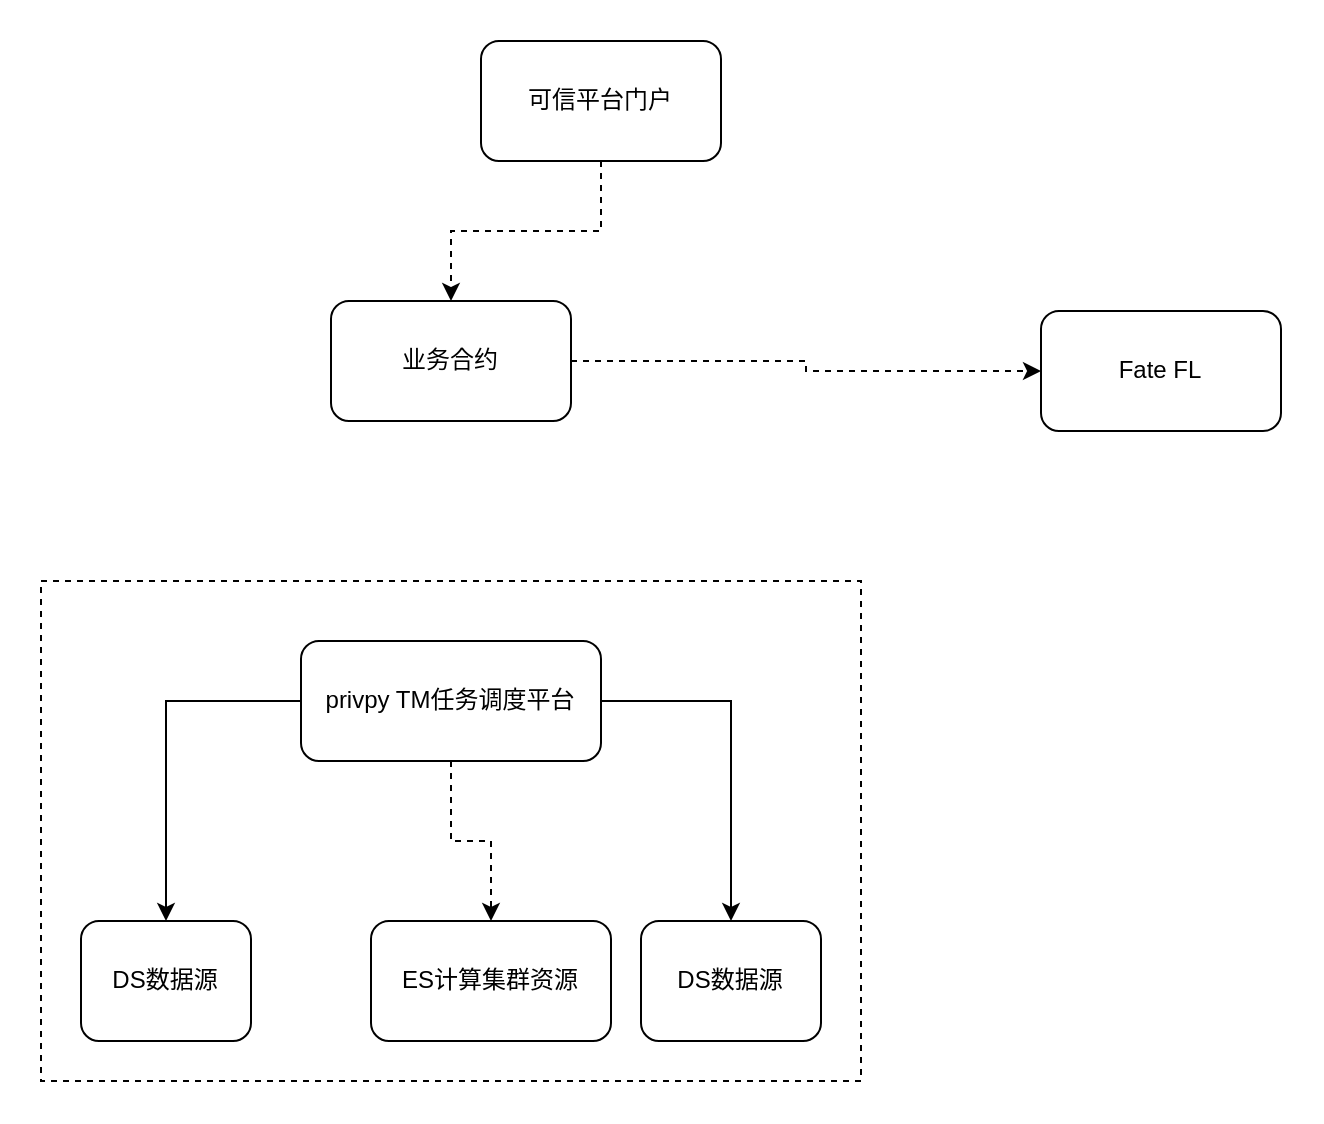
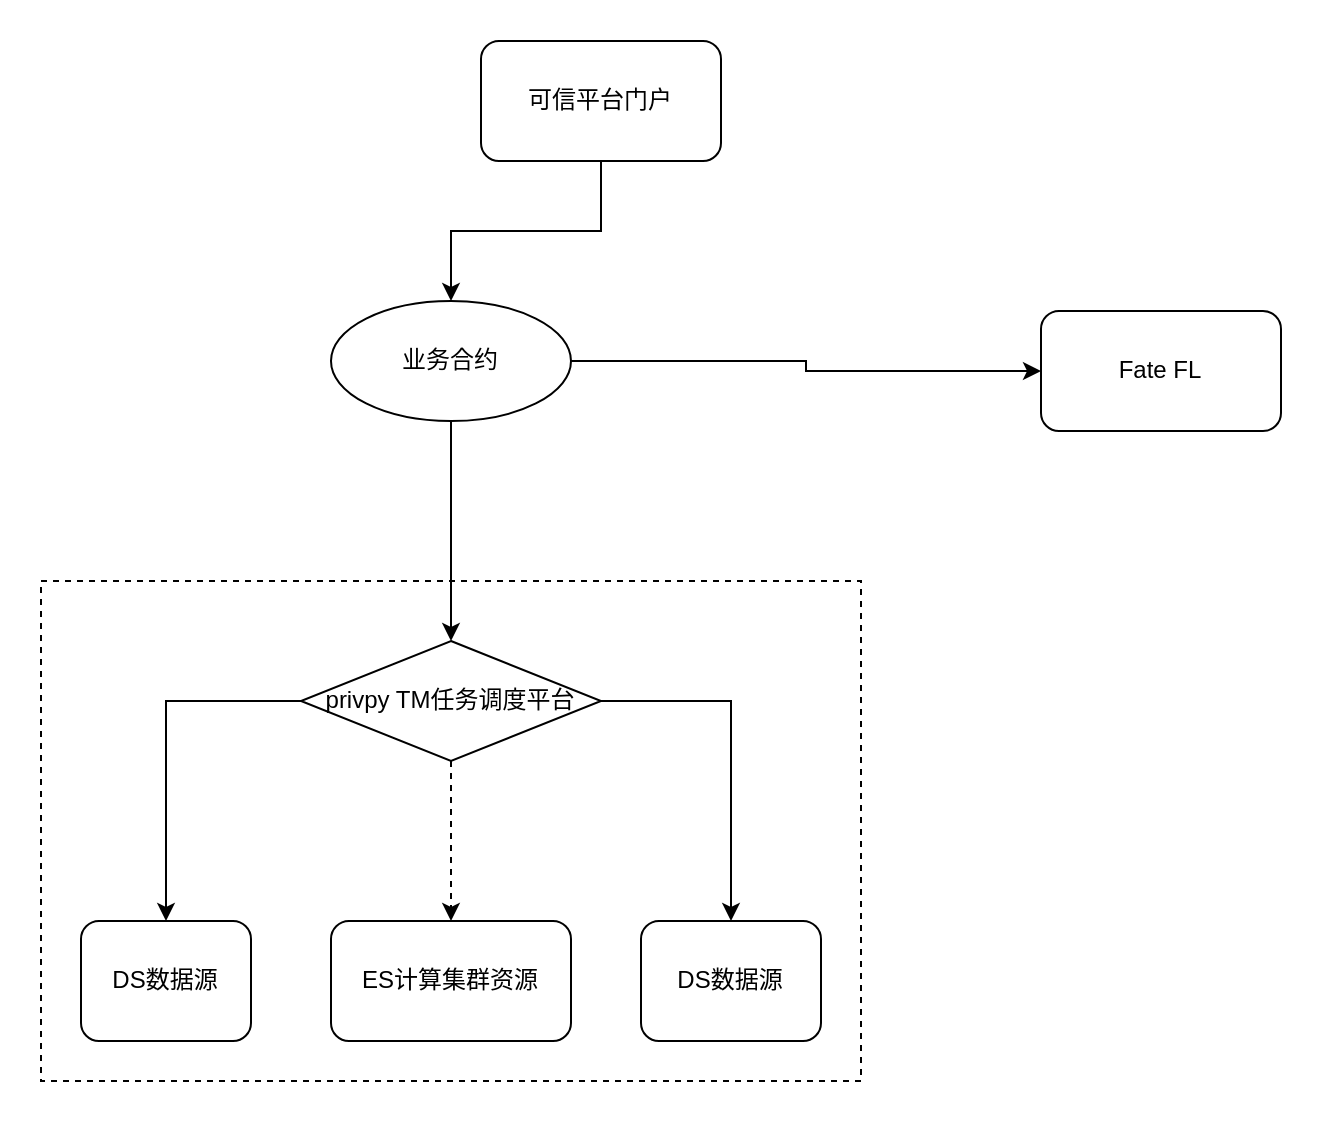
(531, 231) -> (531, 231)
(451, 361) -> (451, 361)
(806, 361) -> (806, 361)
none -> (451, 524)
(451, 701) -> (451, 701)
(491, 981) -> (451, 981)
